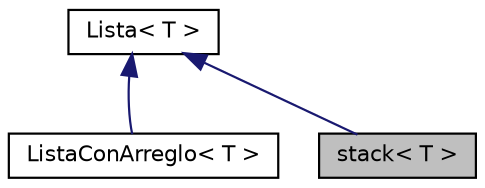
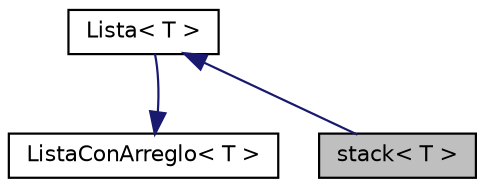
(129, 105) -> (158, 83)
